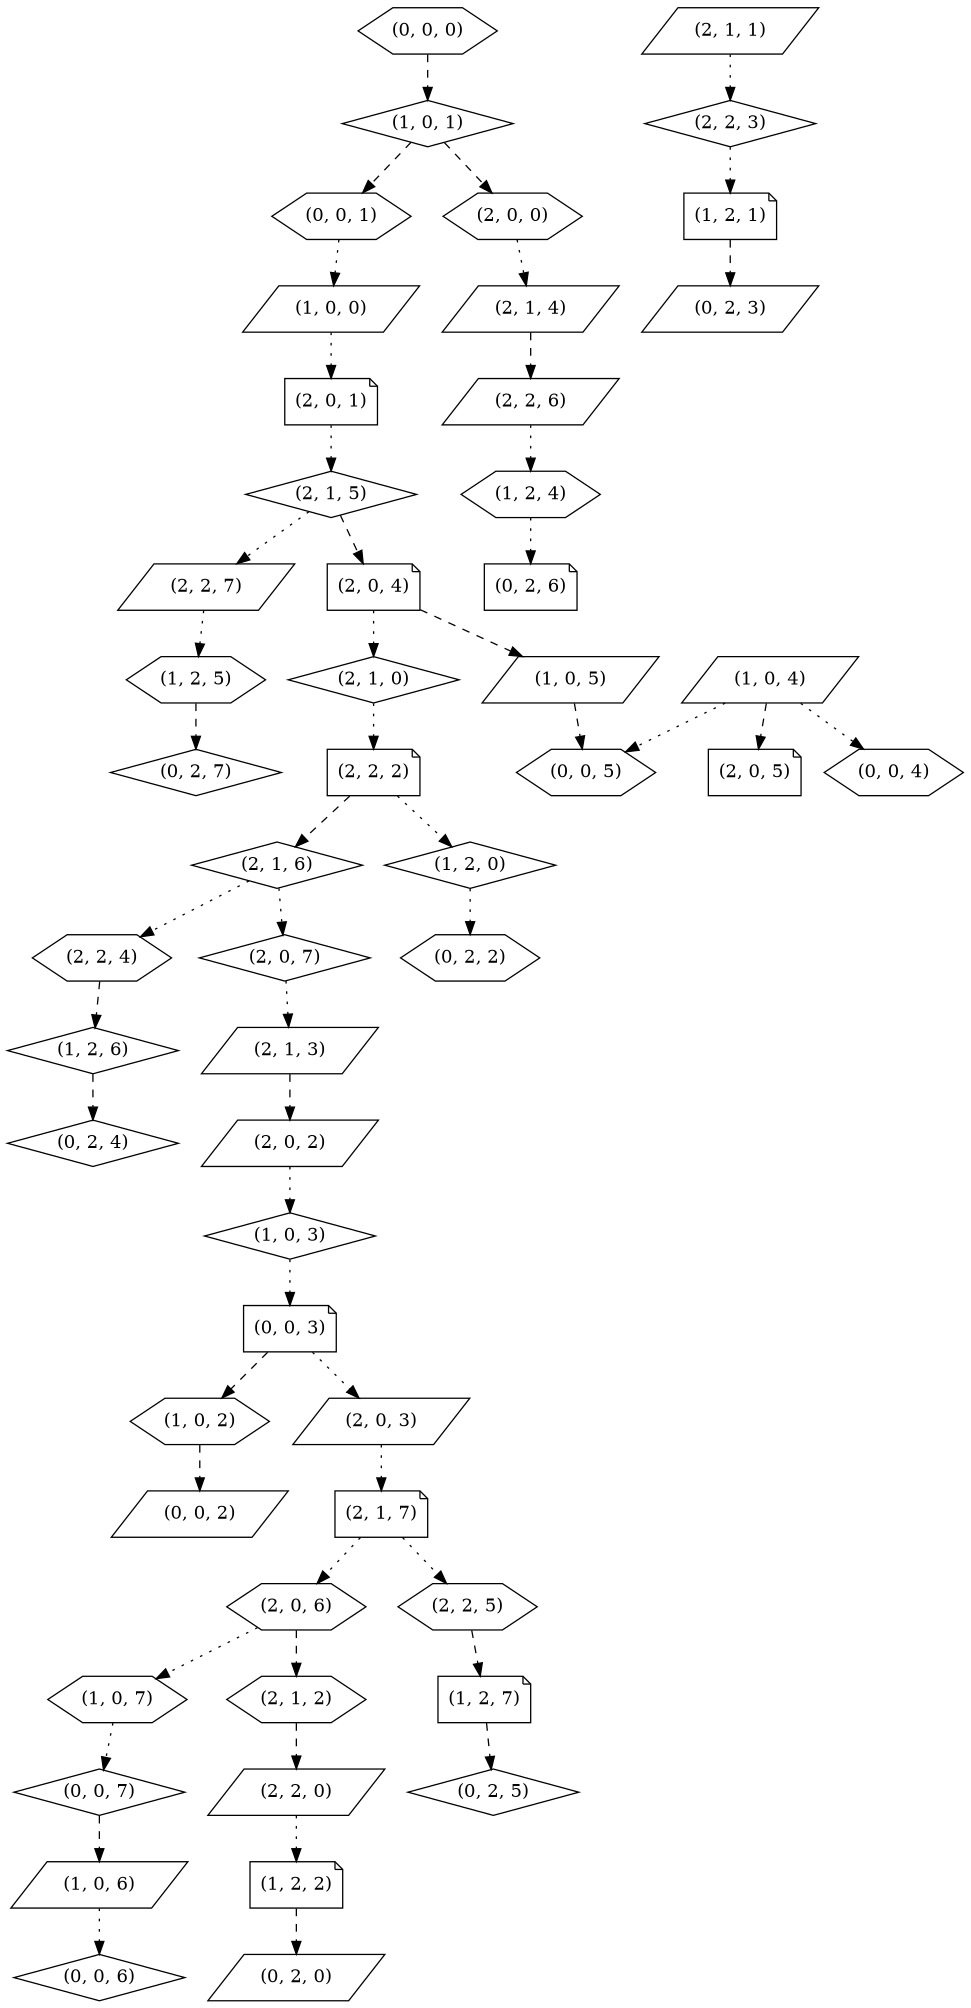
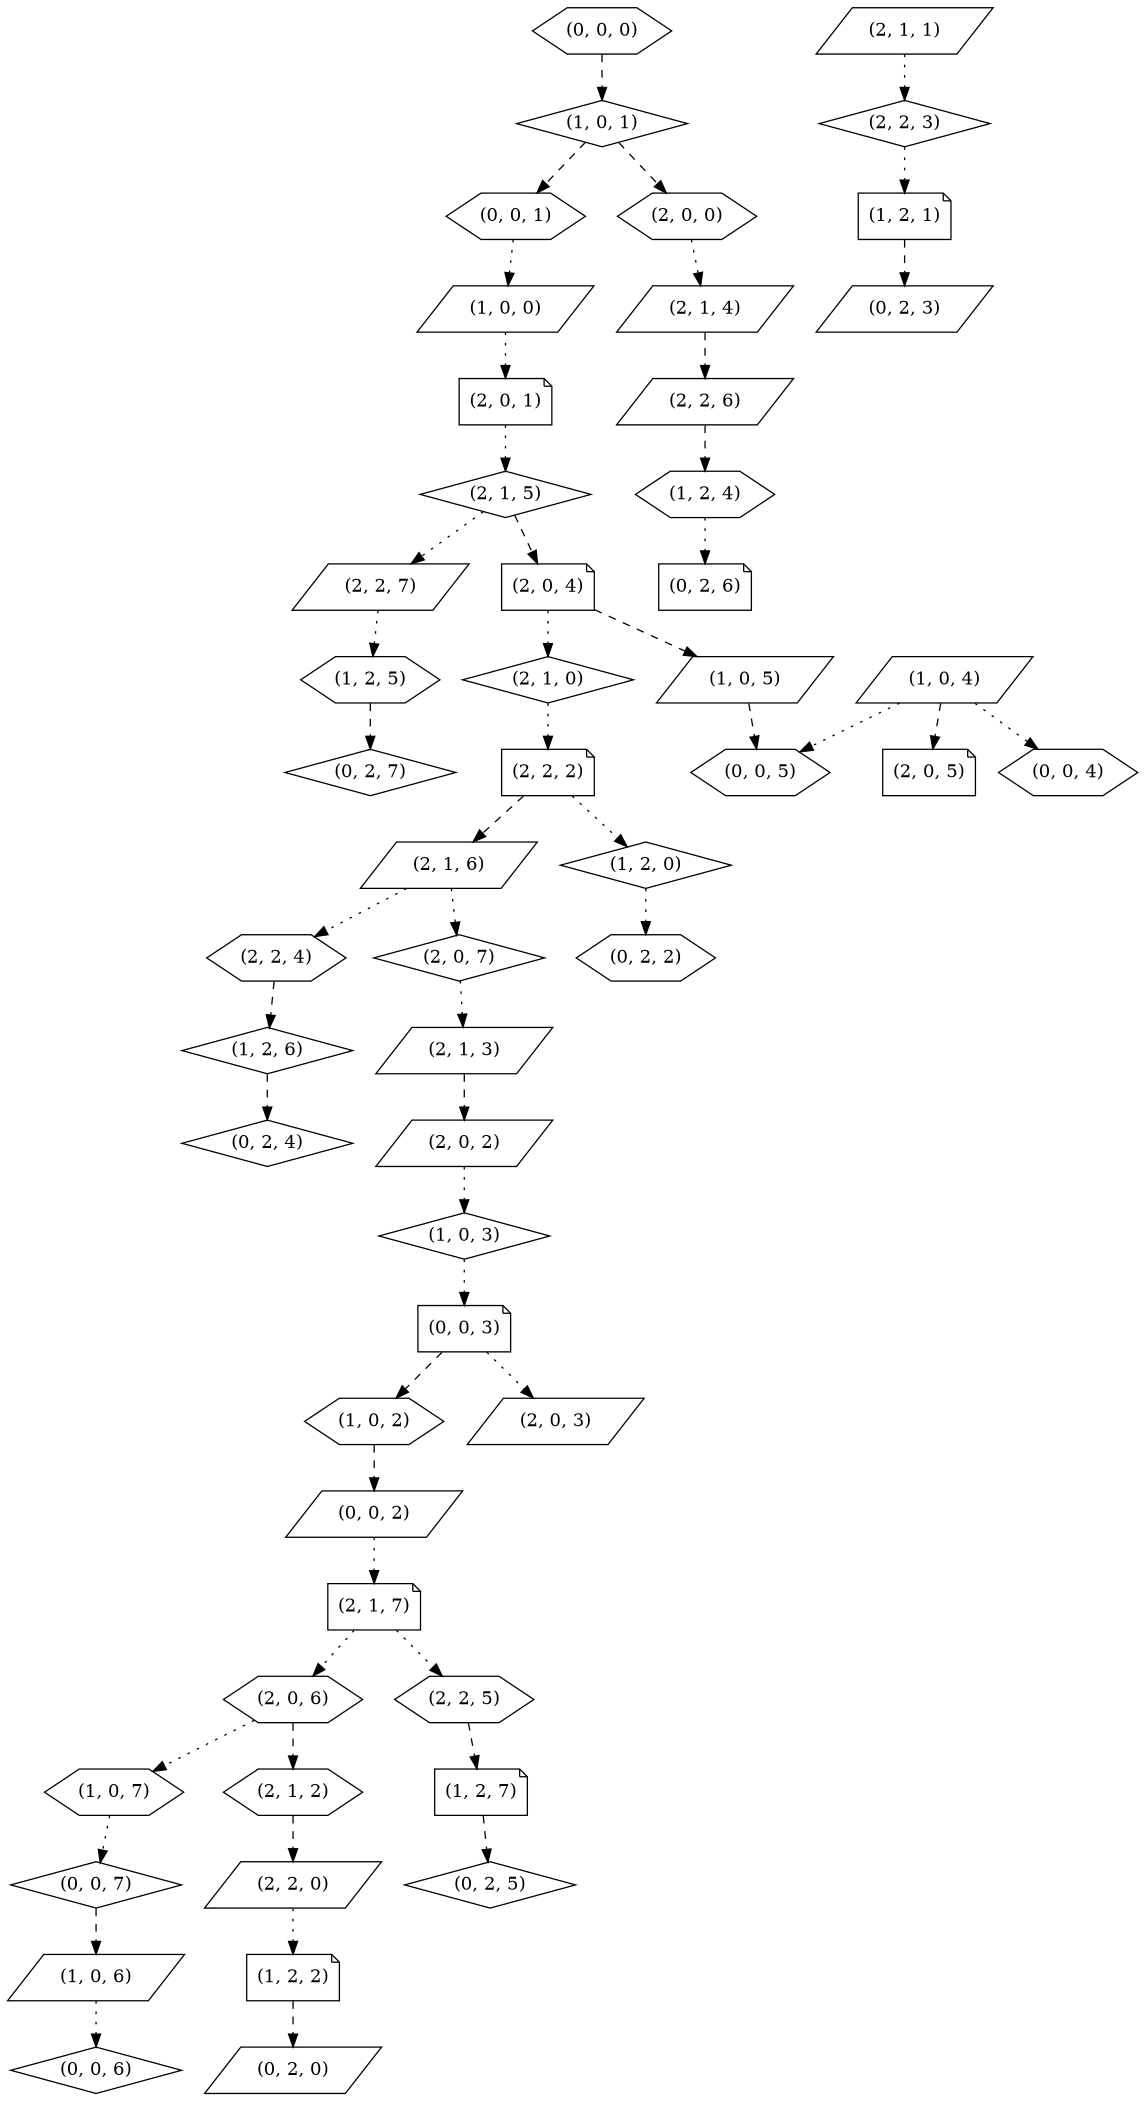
(531, 442) -> (705, 442)
(277, 865) -> (449, 865)
(381, 1461) -> (374, 1554)
